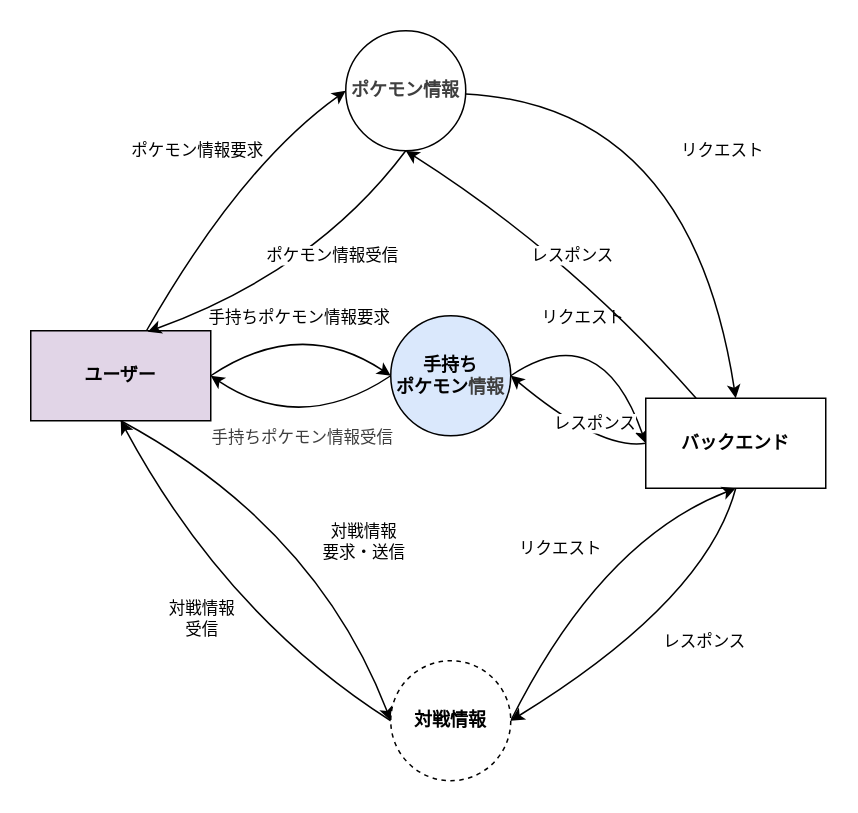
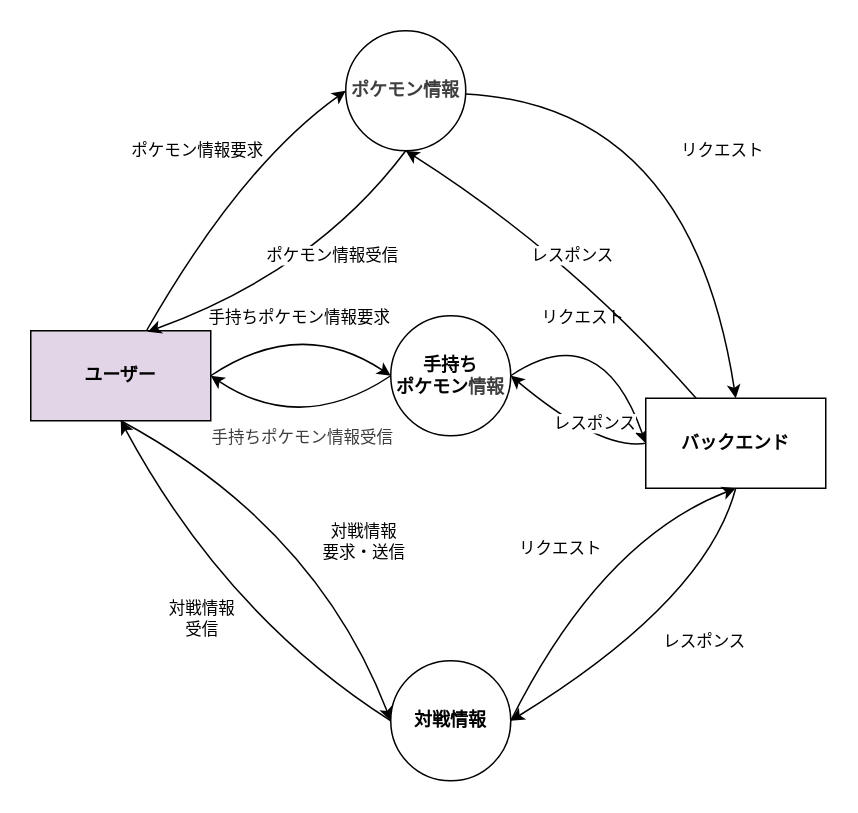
(451, 376) -> (451, 376)
(451, 721) -> (451, 721)
